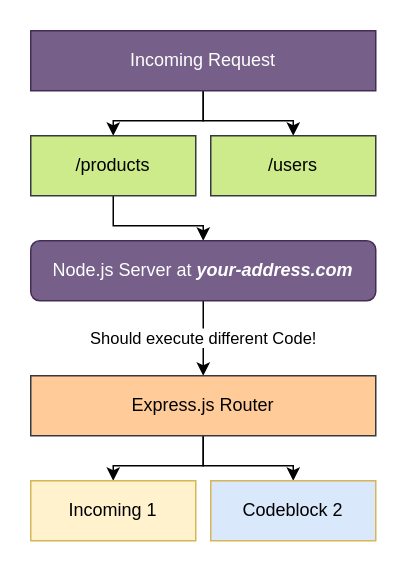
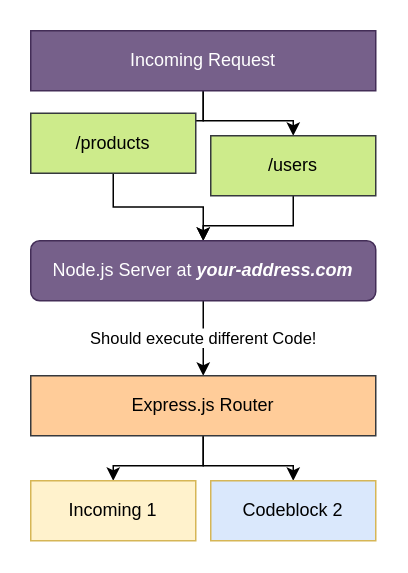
(113, 166) -> (113, 143)
none -> (265, 226)
